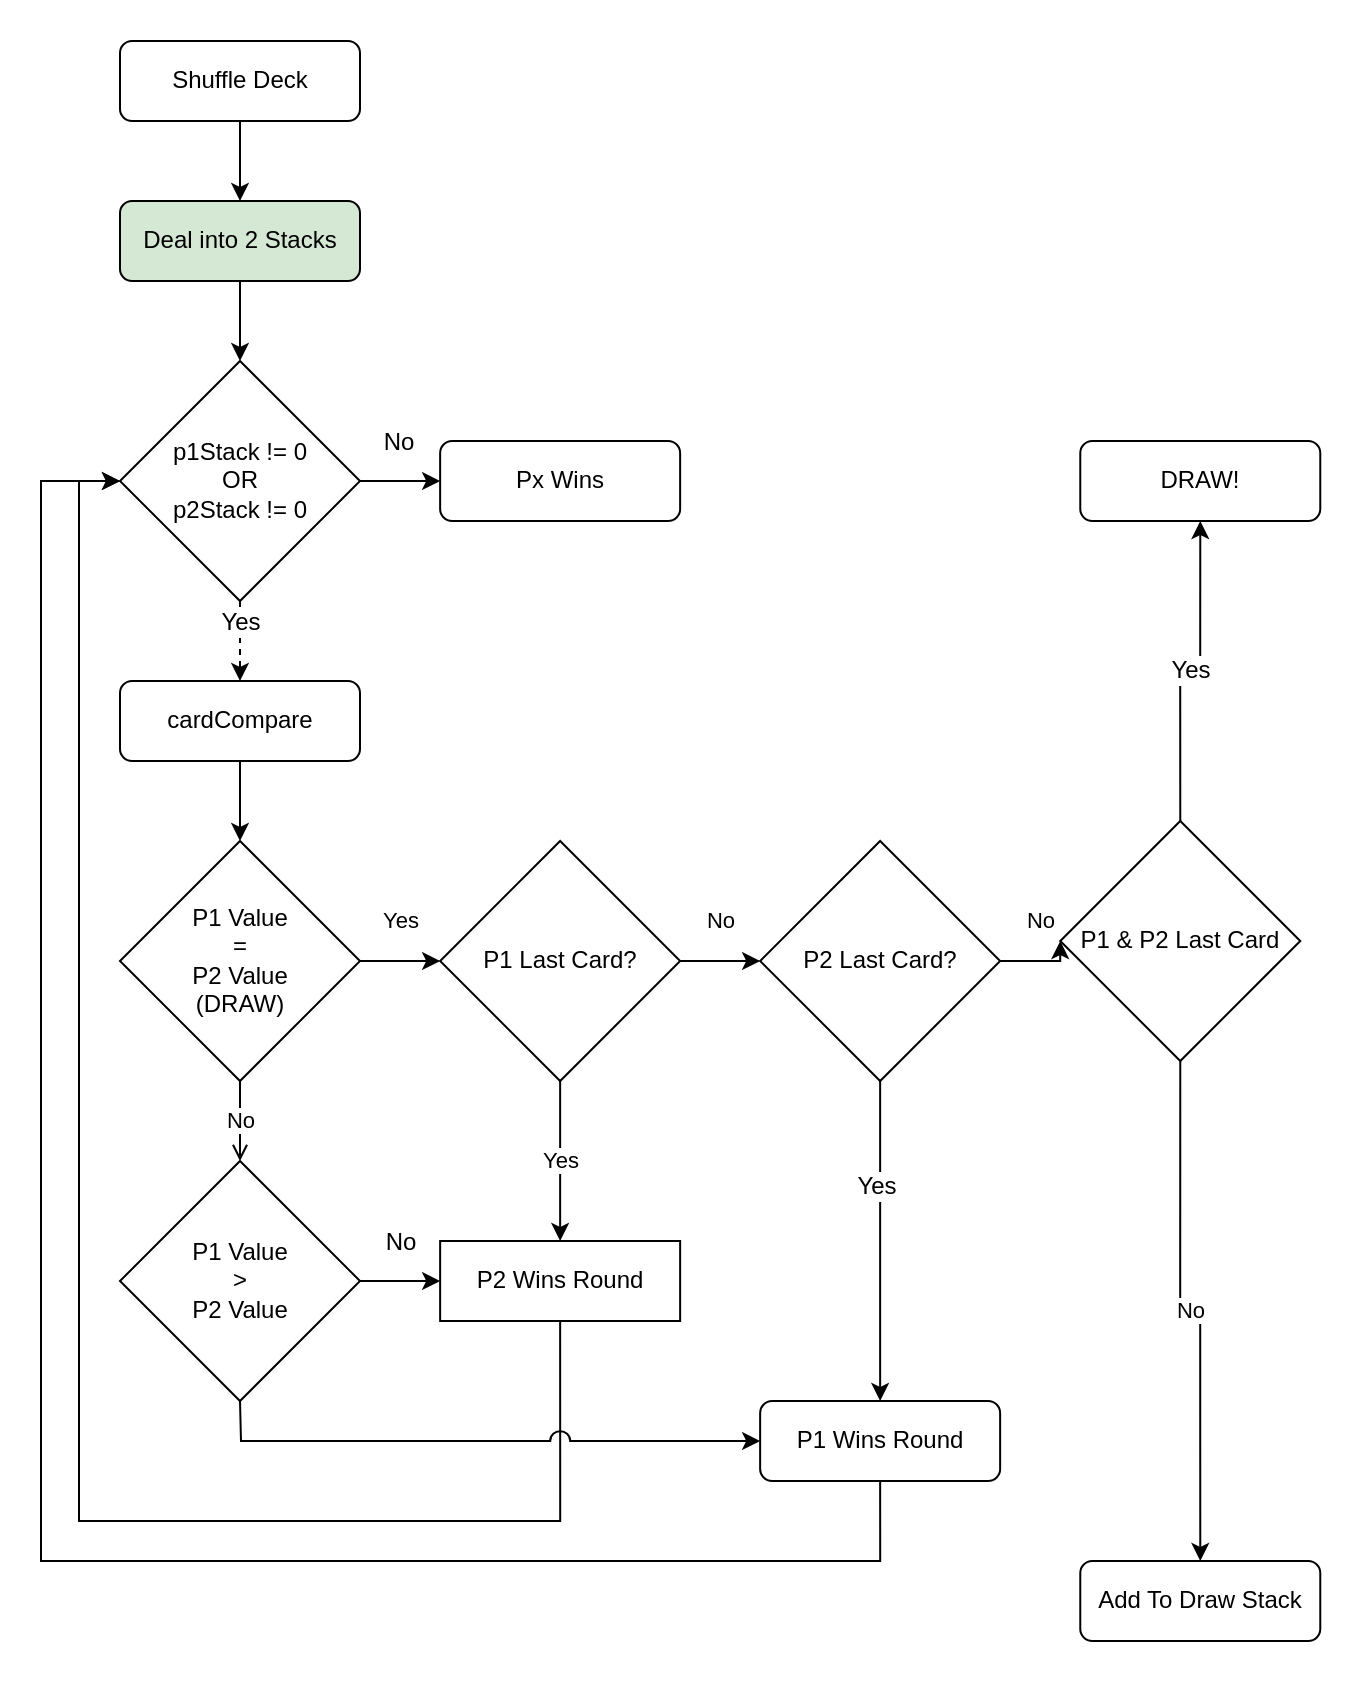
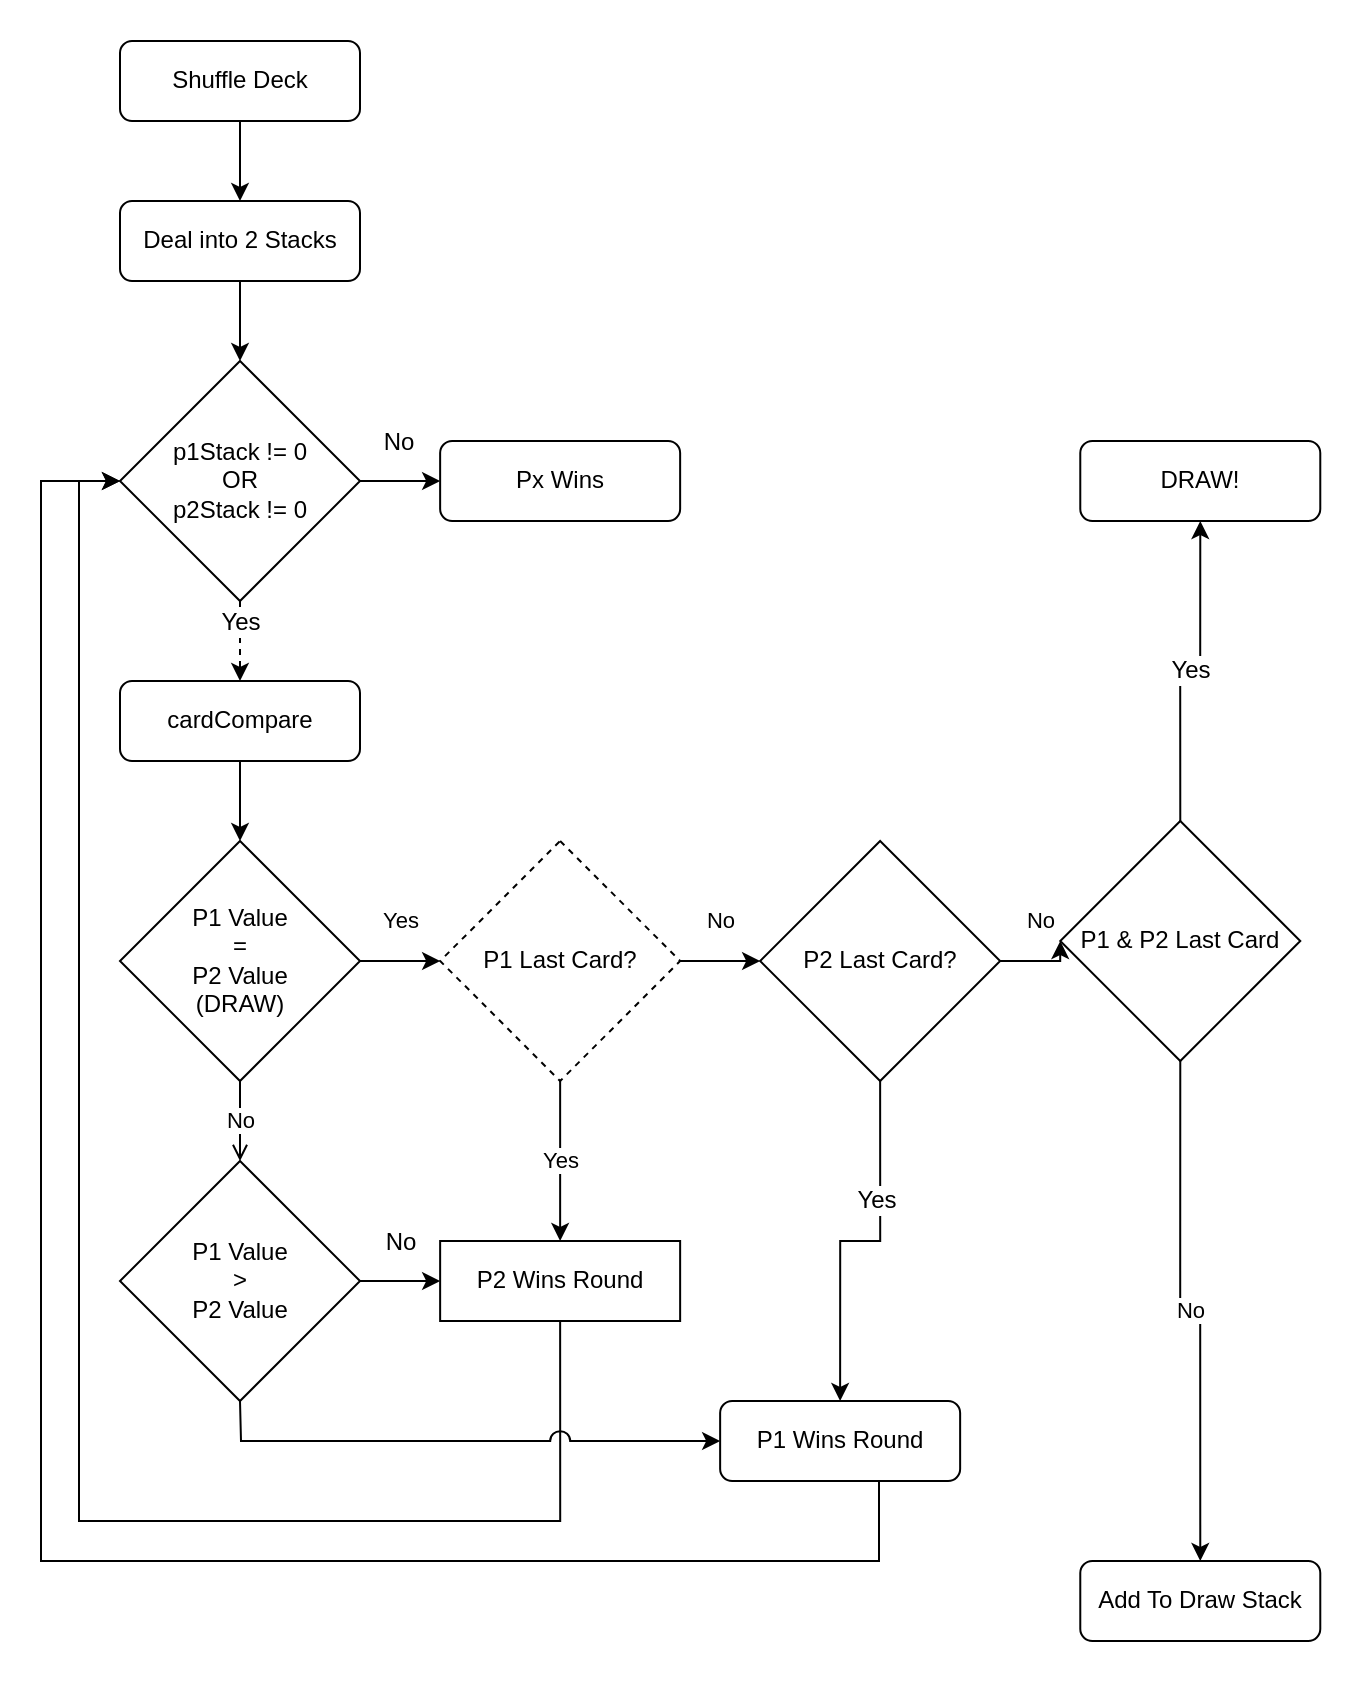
(240, 241) -> (240, 241)
(560, 961) -> (560, 961)
(880, 1441) -> (840, 1441)
